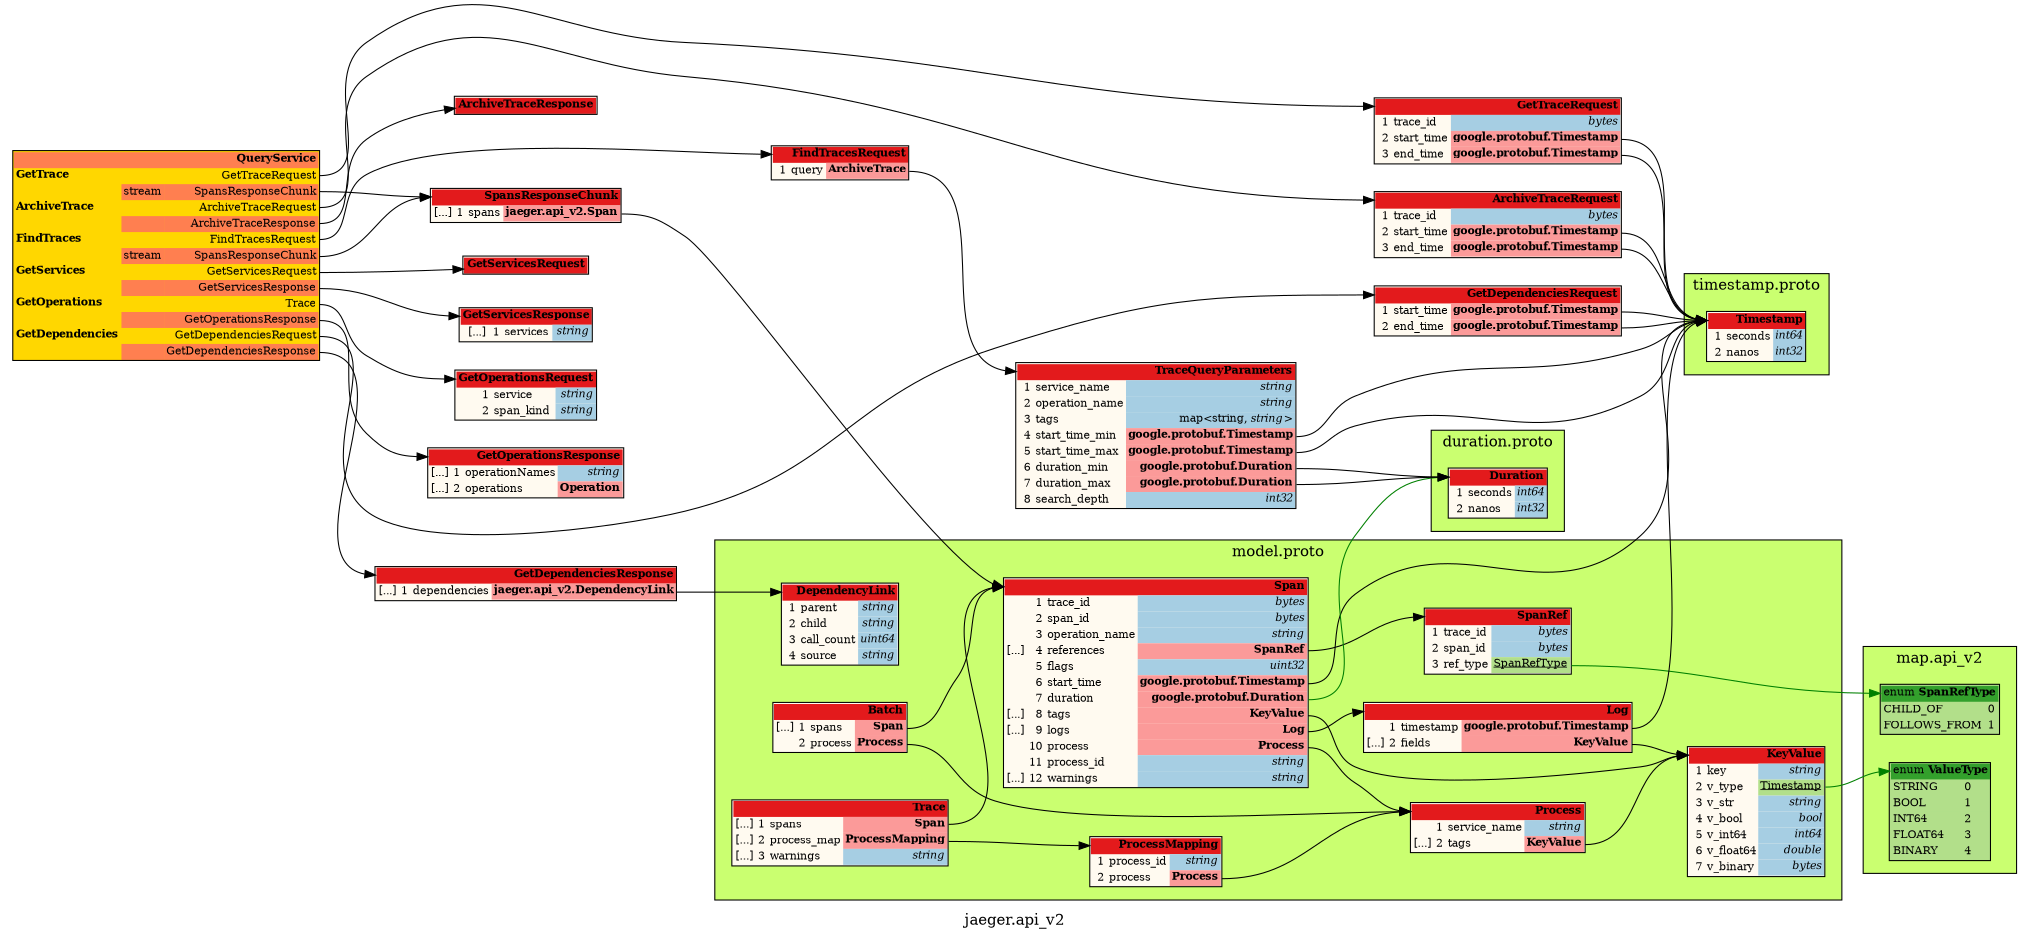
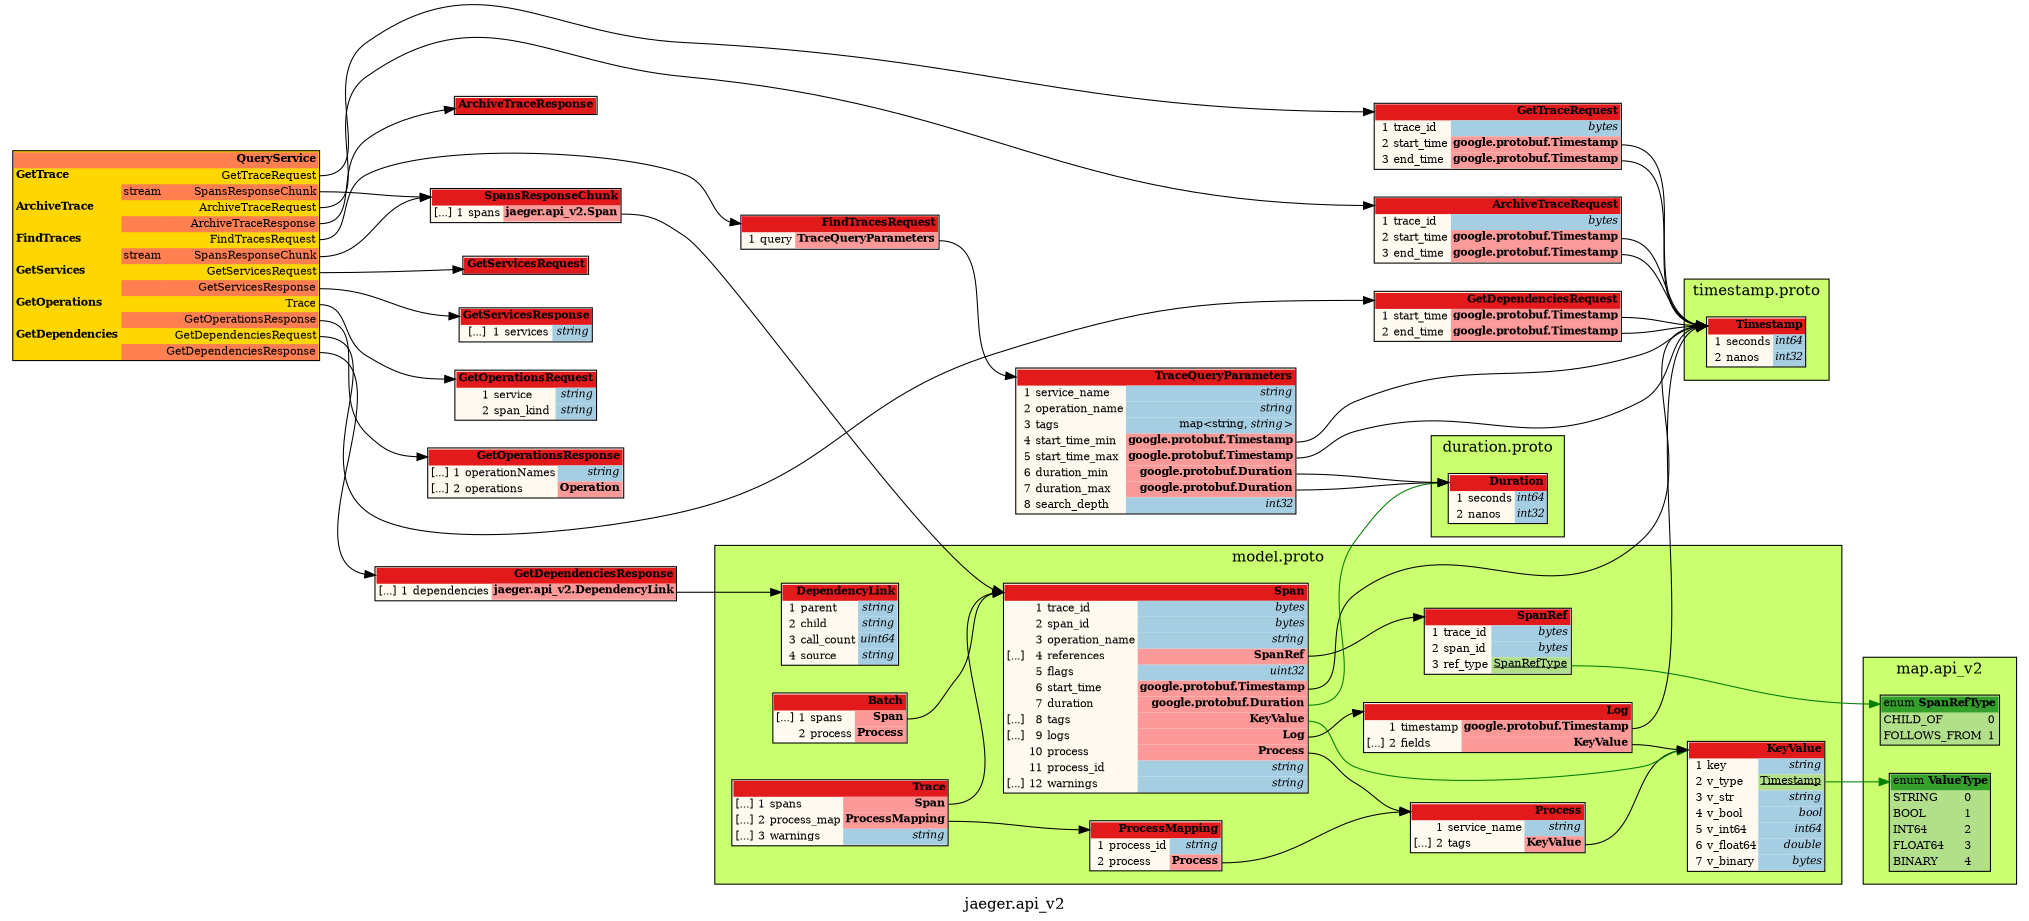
(867, 169) -> (867, 239)
(1480, 780) -> (1483, 780)
(1143, 816) -> none
